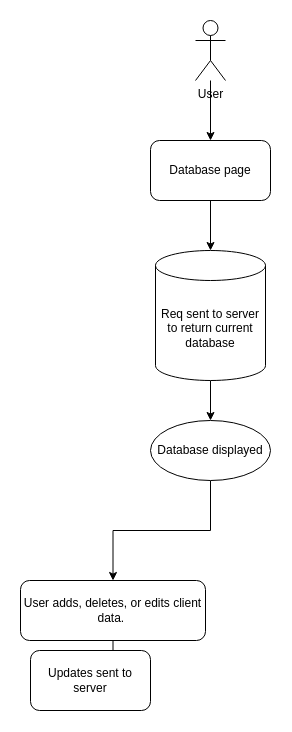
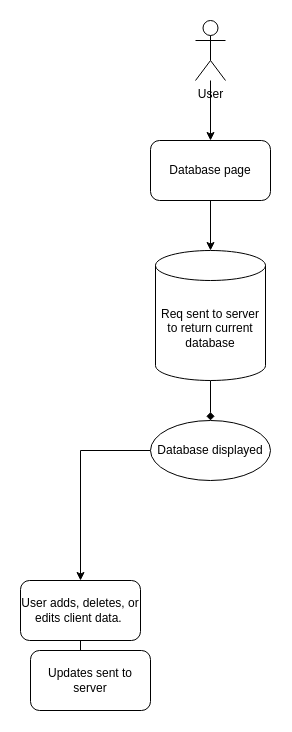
(211, 412) -> (211, 412)
(113, 611) -> (81, 611)
